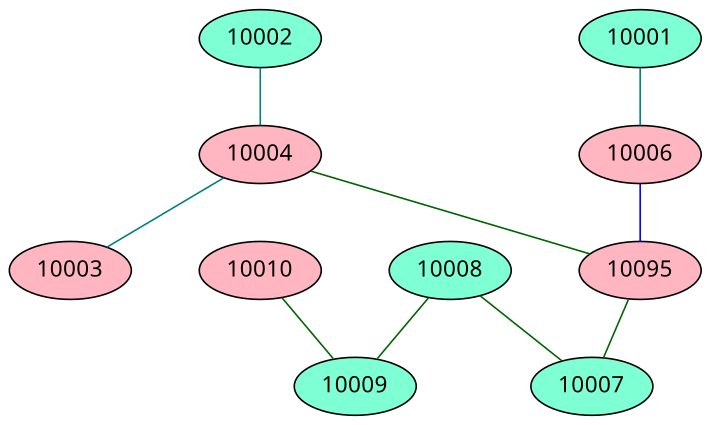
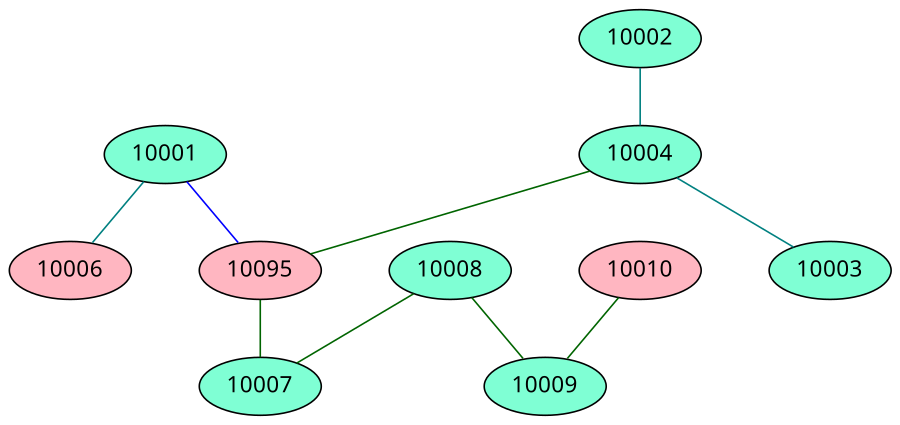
(260, 155) -> (640, 155)
(640, 213) -> (213, 212)
(70, 270) -> (830, 270)
